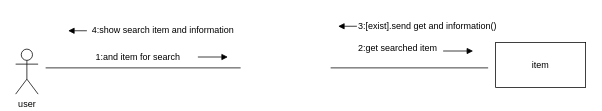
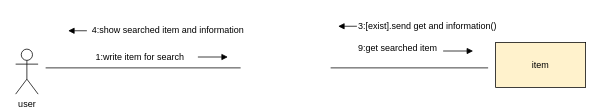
(168, 31) -> (173, 31)
(401, 49) -> (401, 49)
(143, 58) -> (147, 58)
(540, 65) -> (540, 65)
